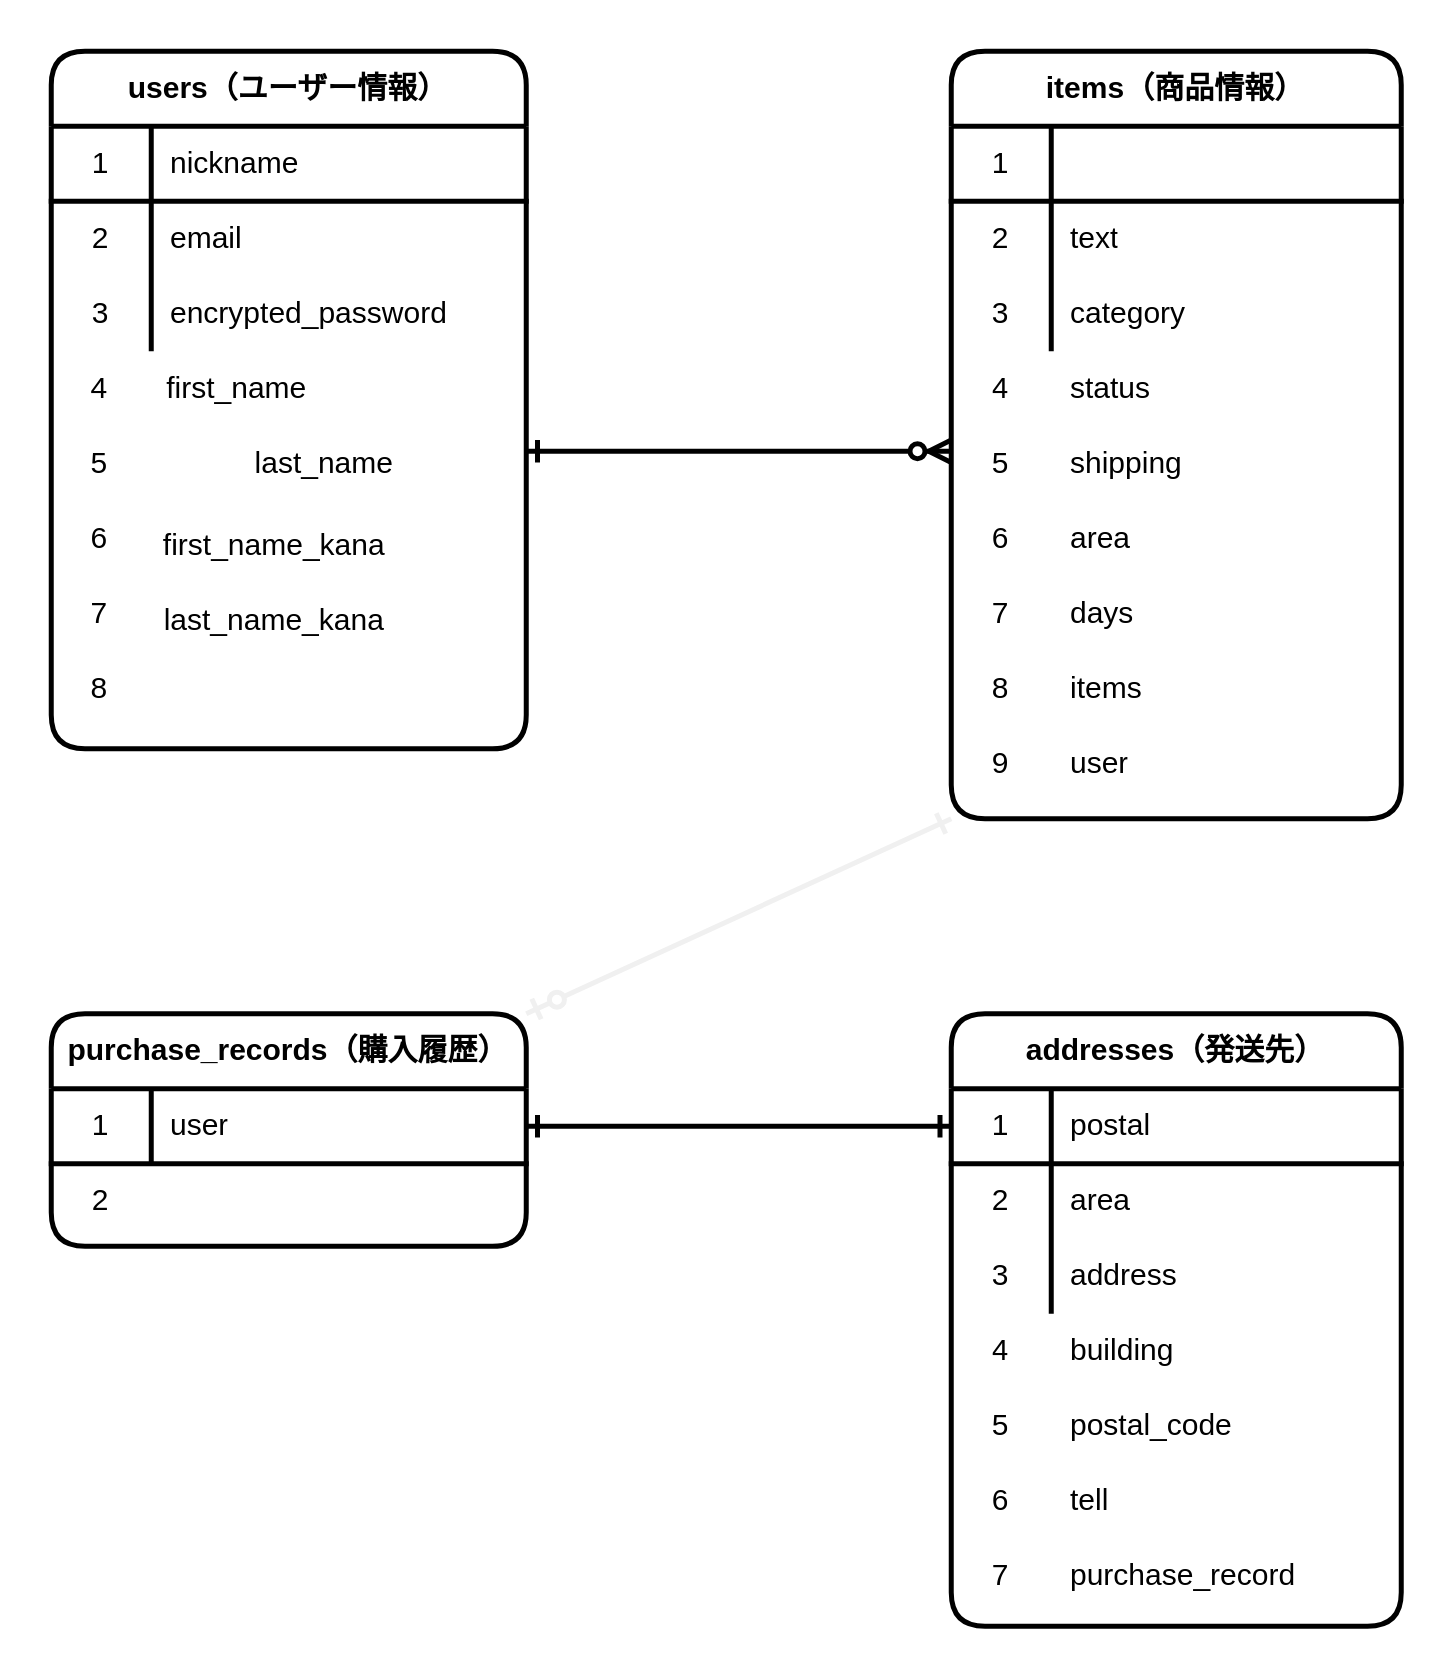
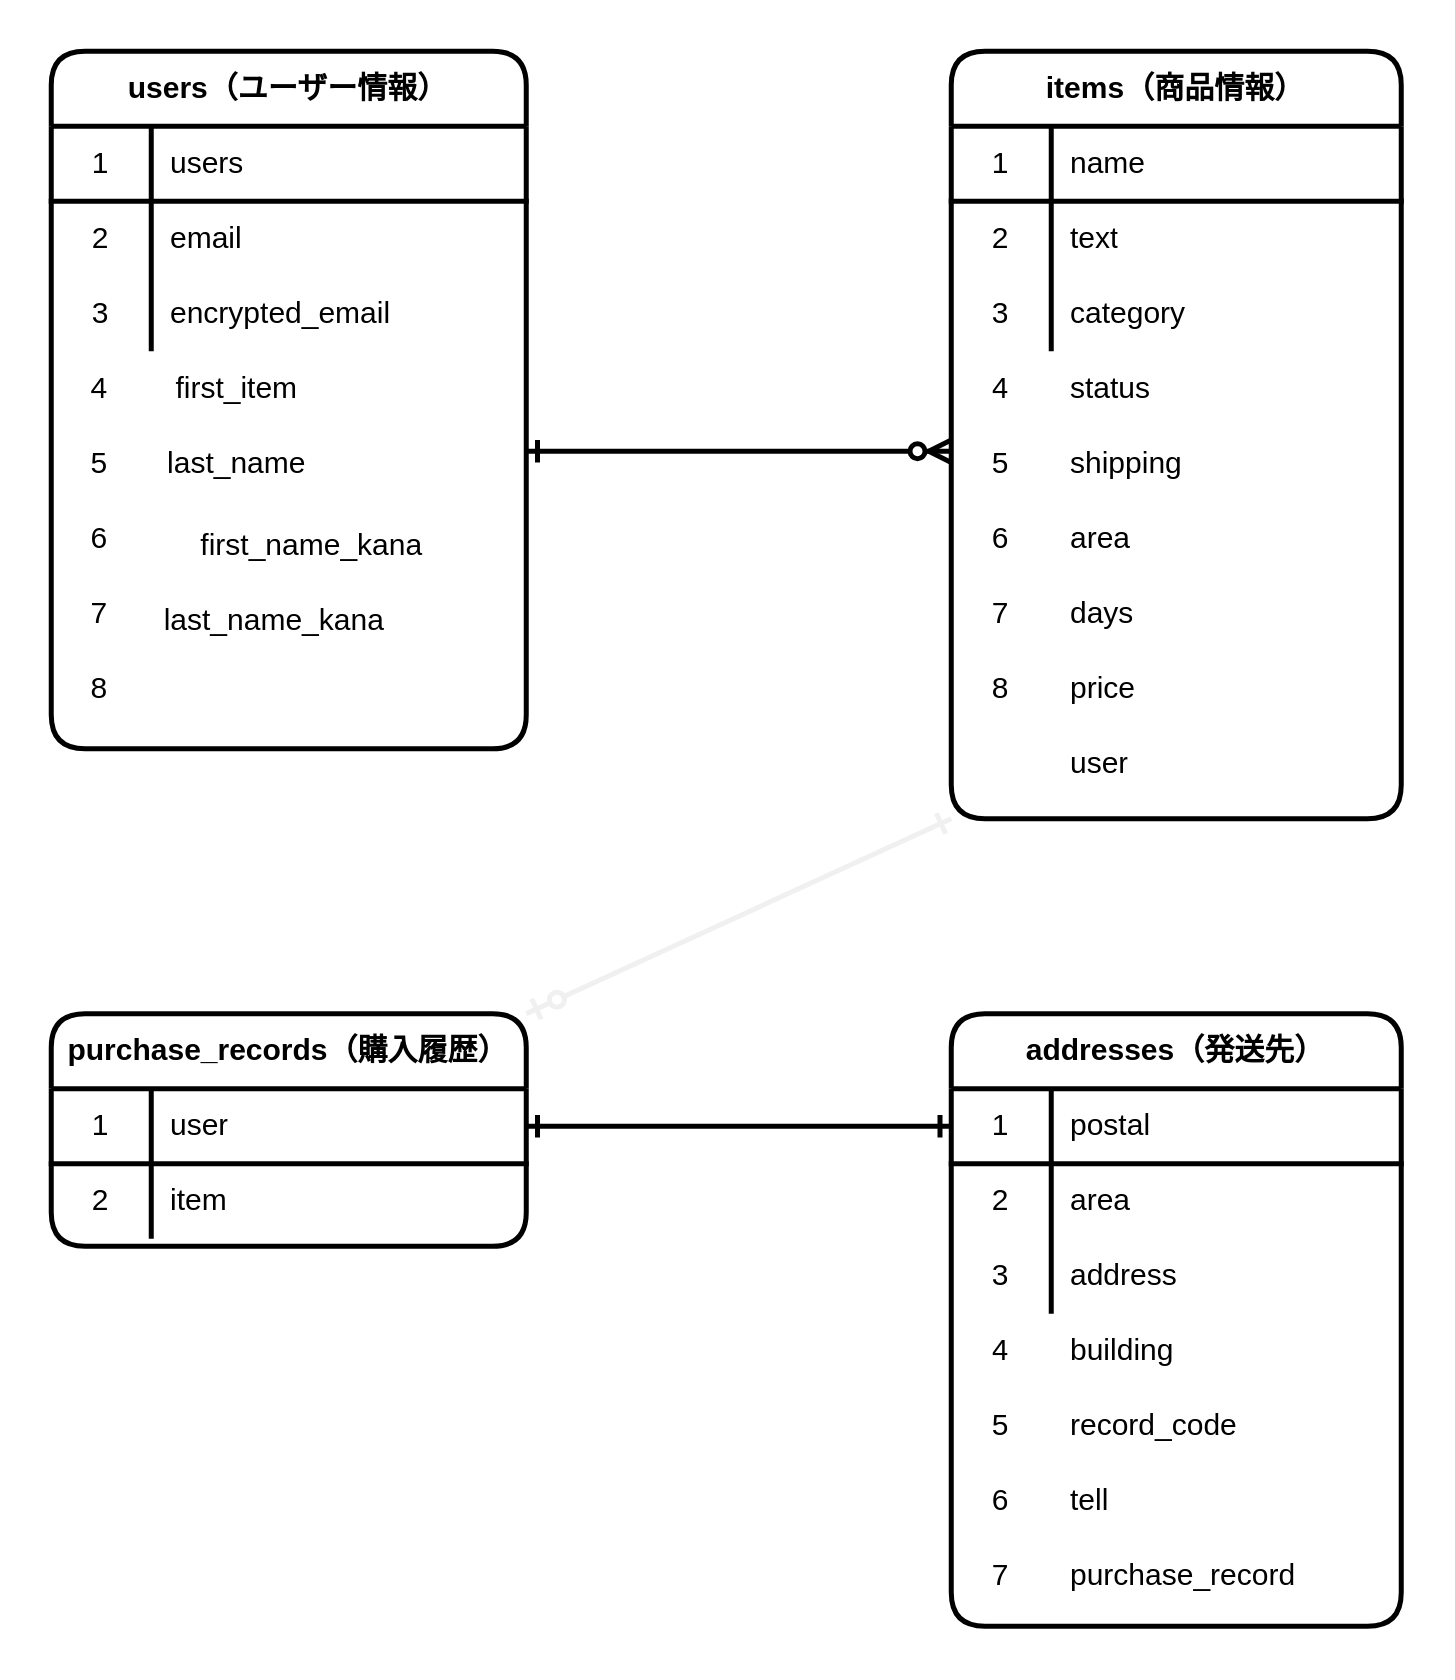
(235, 164) -> (213, 164)
none -> (1226, 164)
(322, 314) -> (289, 314)
(238, 389) -> (238, 389)
(323, 463) -> (235, 463)
(273, 545) -> (310, 545)
(1109, 689) -> (1109, 689)
(1001, 764) -> none
none -> (339, 1201)
(1160, 1426) -> (1164, 1426)
